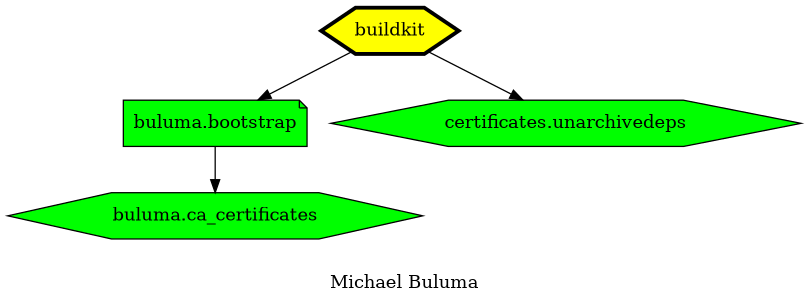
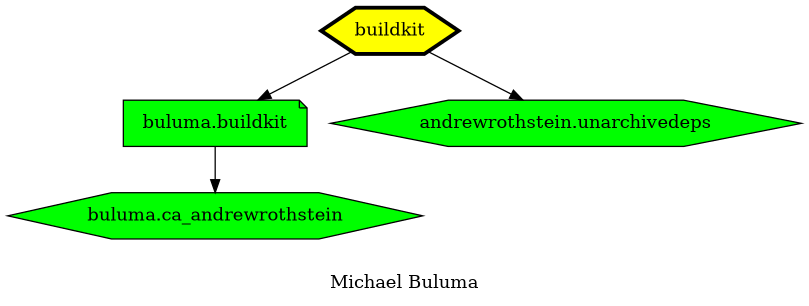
(215, 123) -> (215, 123)
(566, 123) -> (566, 123)
(215, 216) -> (215, 216)
